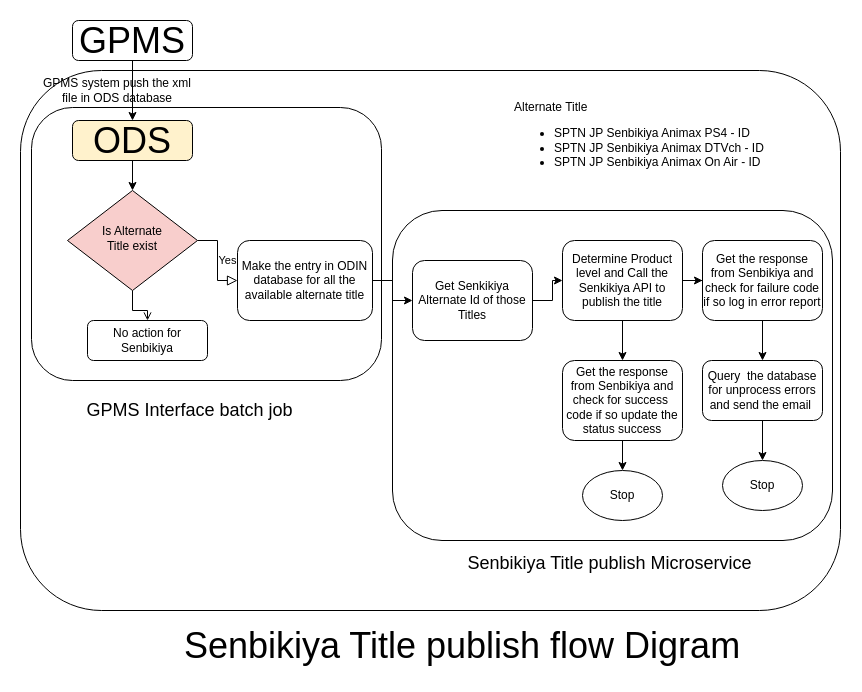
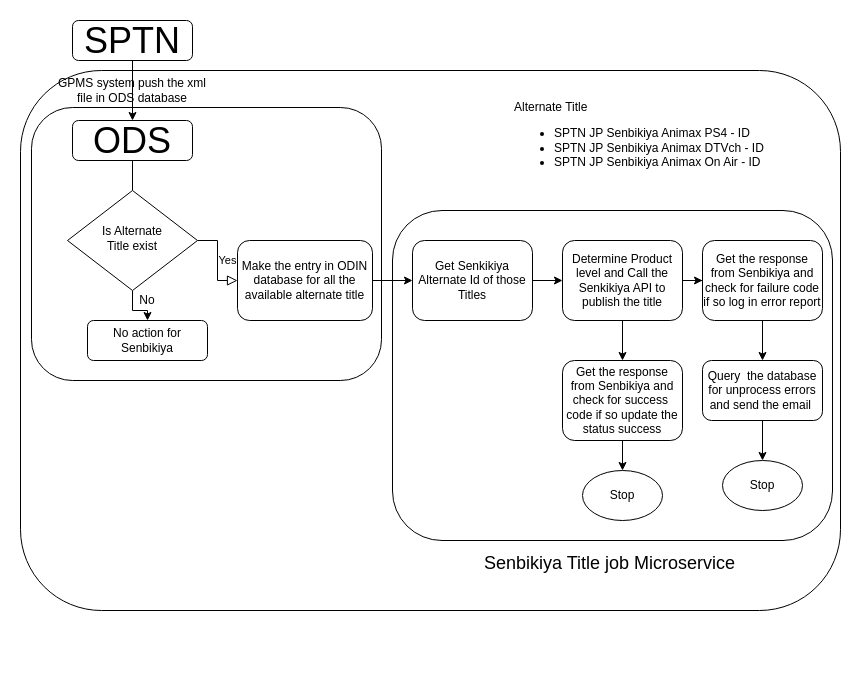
(133, 41) -> (133, 41)
(118, 91) -> (133, 91)
(133, 141) -> (133, 141)
(133, 182) -> (133, 185)
(133, 241) -> (133, 241)
none -> (148, 301)
(473, 301) -> (473, 281)
(148, 311) -> (146, 311)
(190, 411) -> none
(613, 564) -> (613, 564)
(463, 646) -> none
